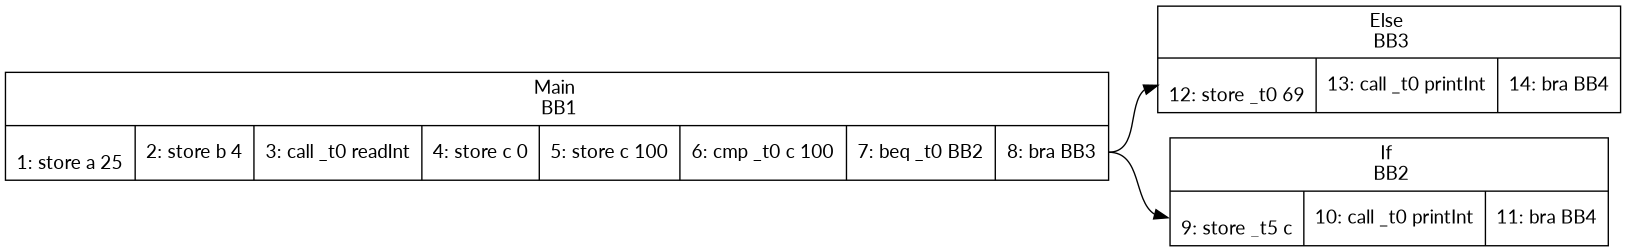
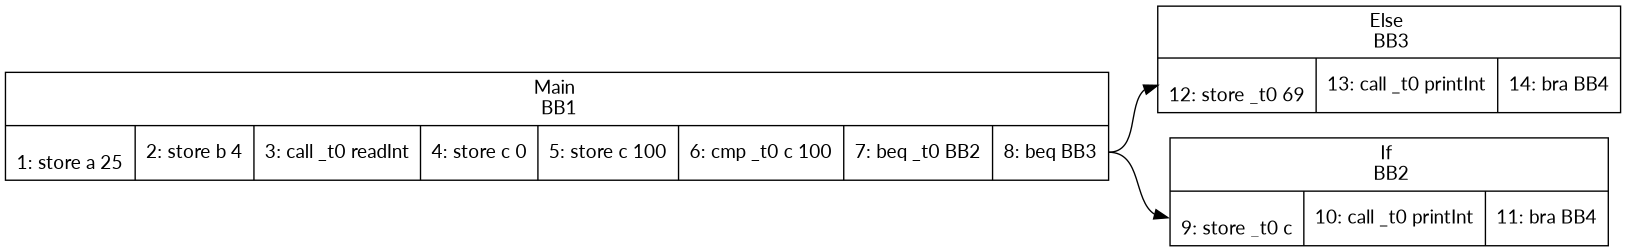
(1052, 152) -> (1051, 152)
(1237, 229) -> (1237, 229)
